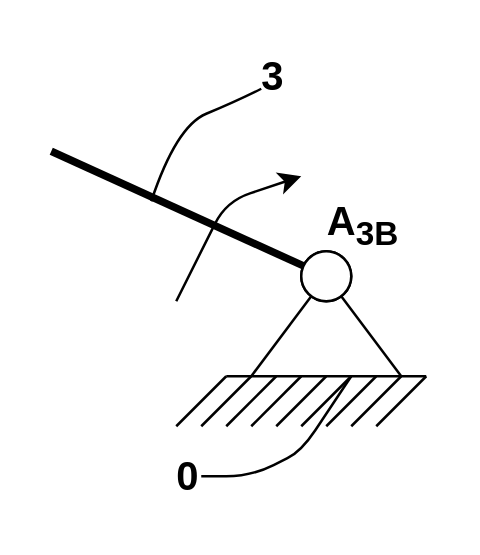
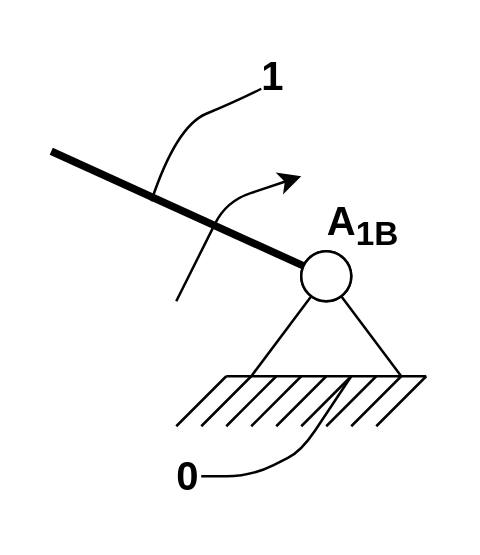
(274, 76) -> (274, 76)
(364, 226) -> (364, 226)
